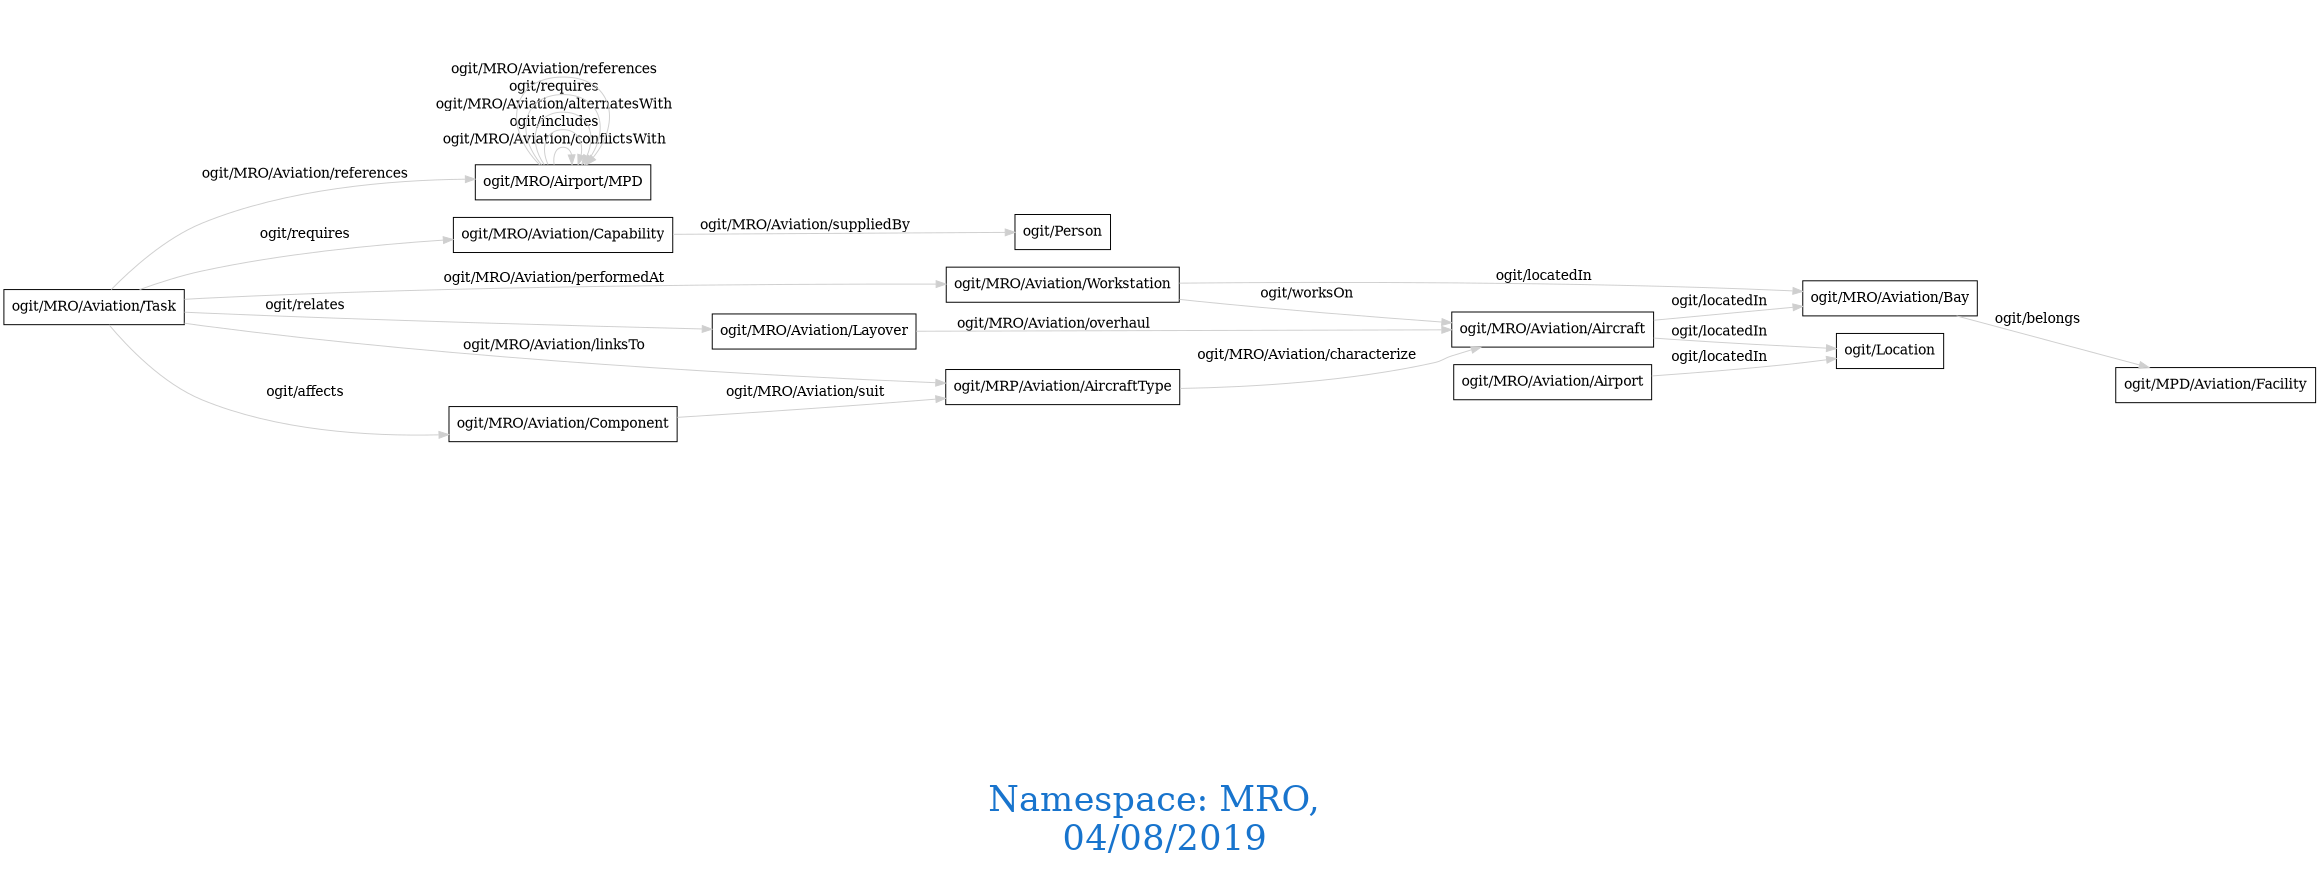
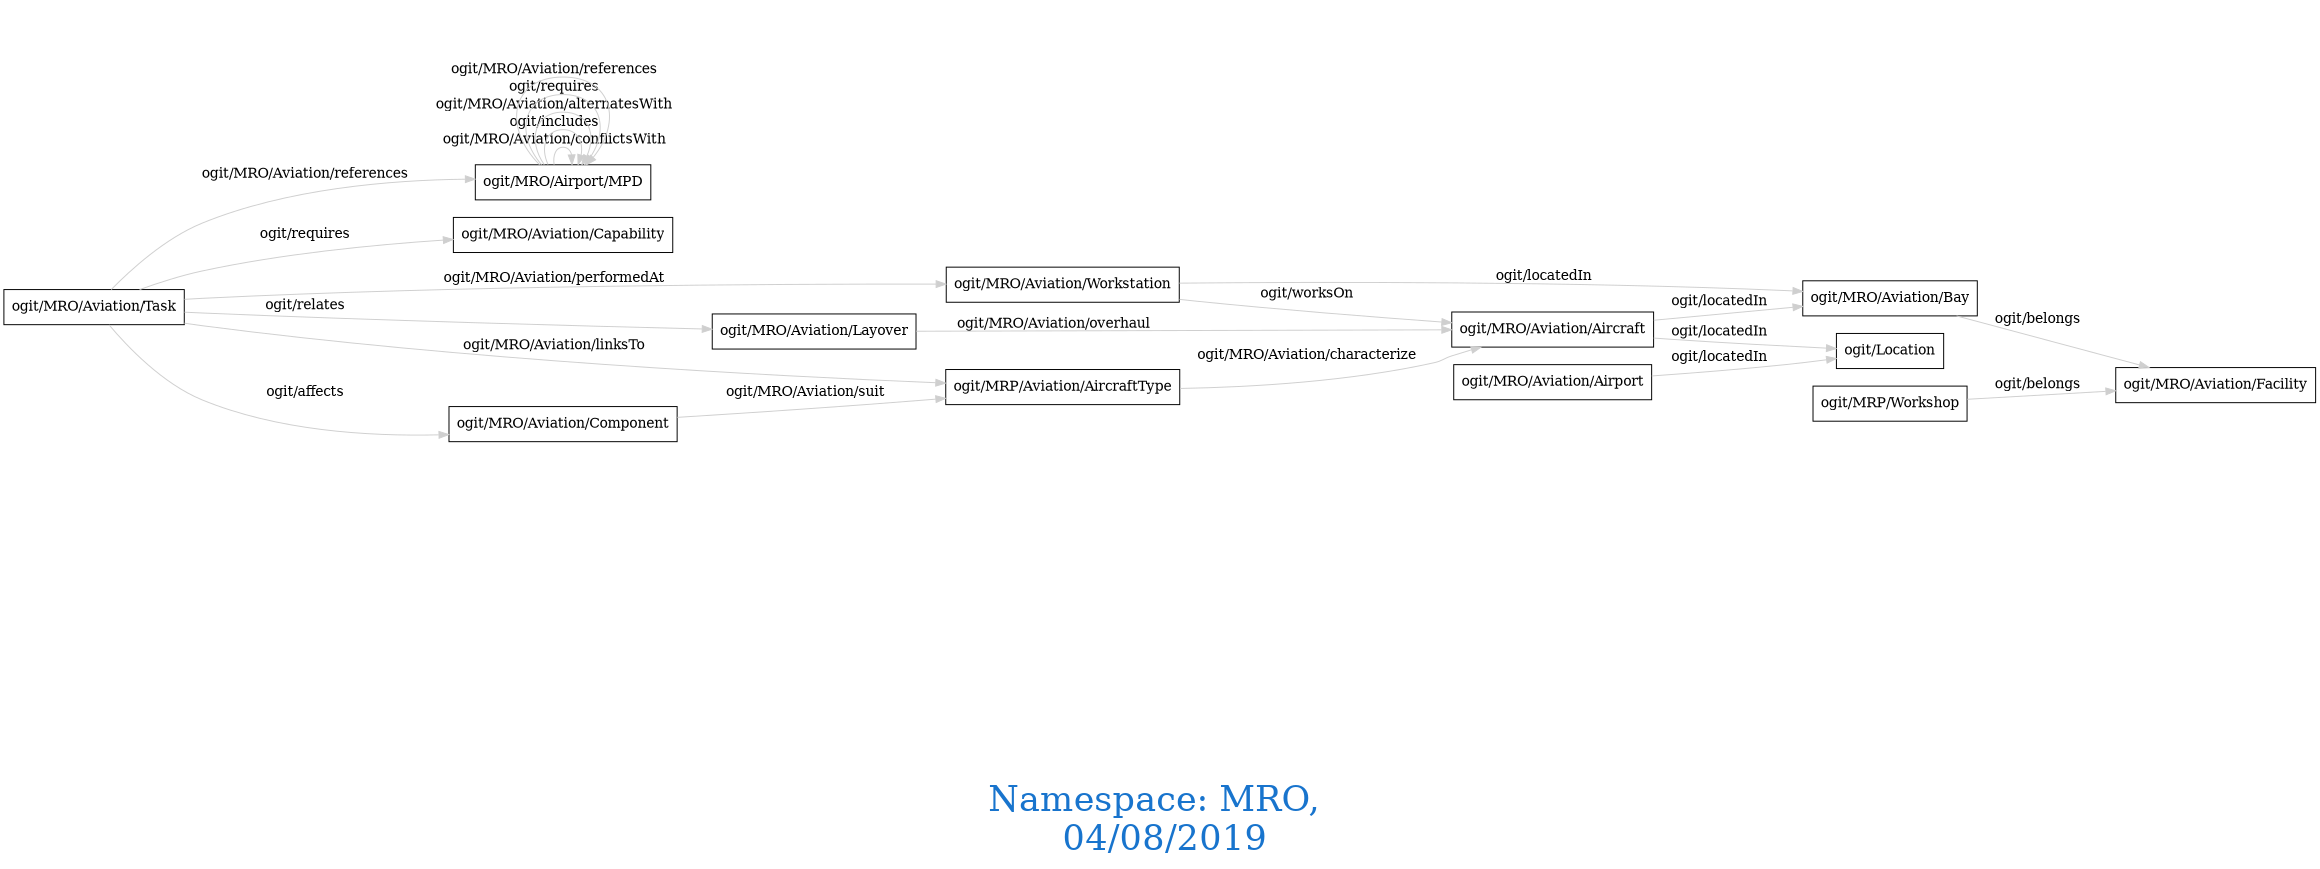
(1063, 232) -> none
(2216, 385) -> (2216, 385)
none -> (1890, 404)
